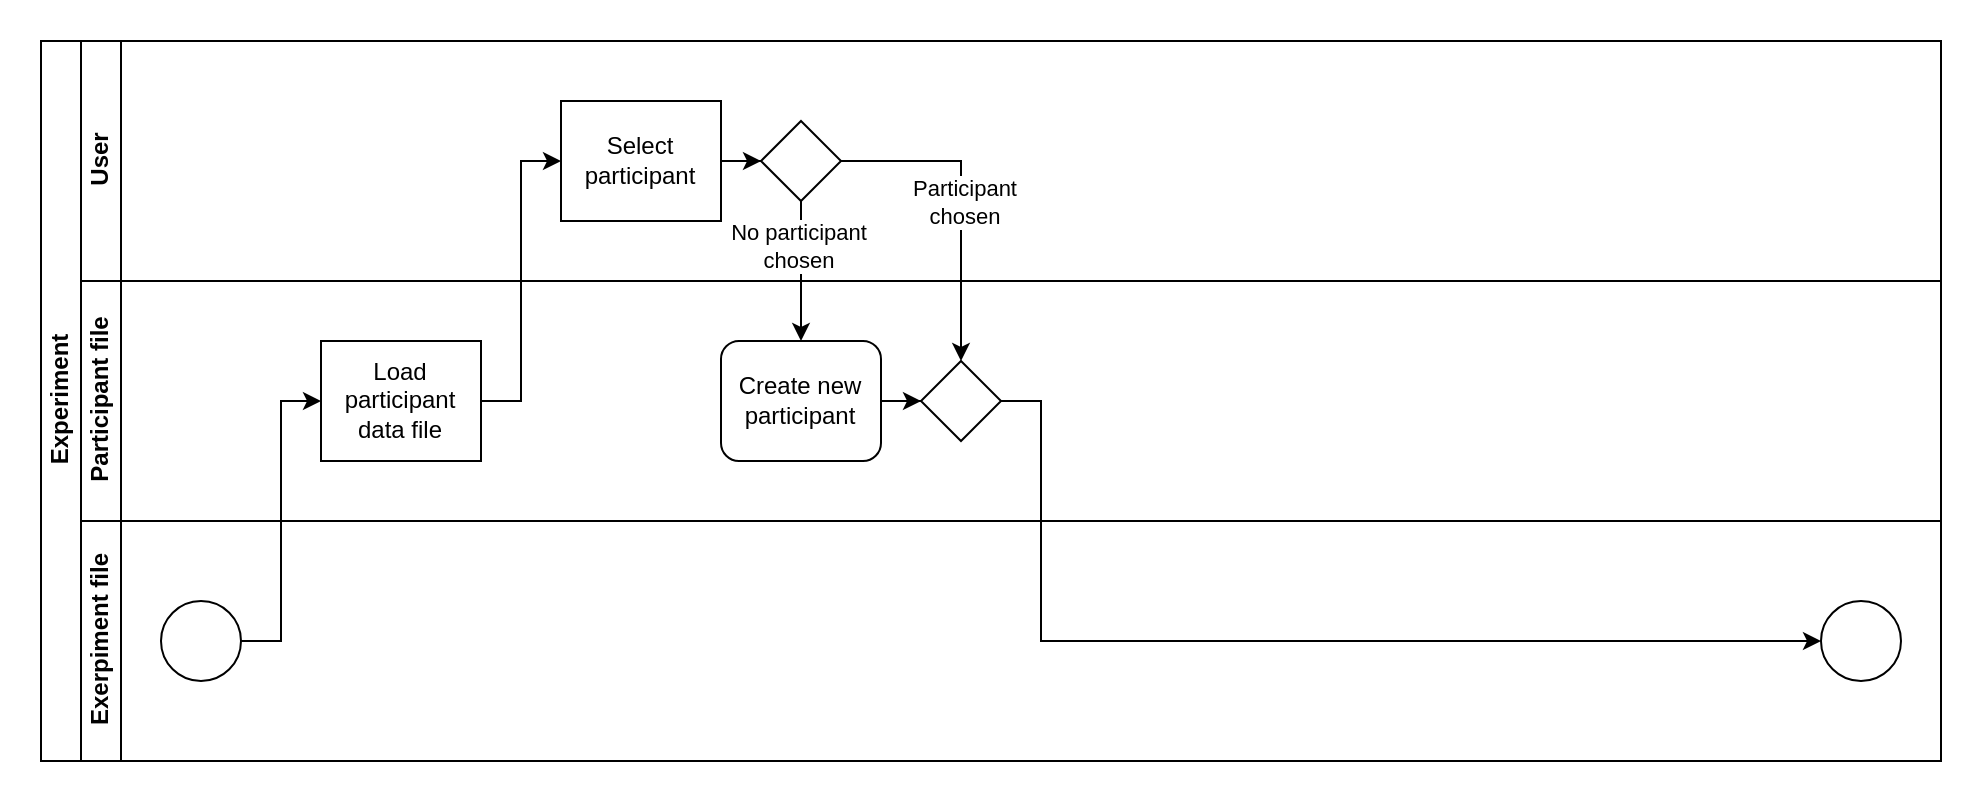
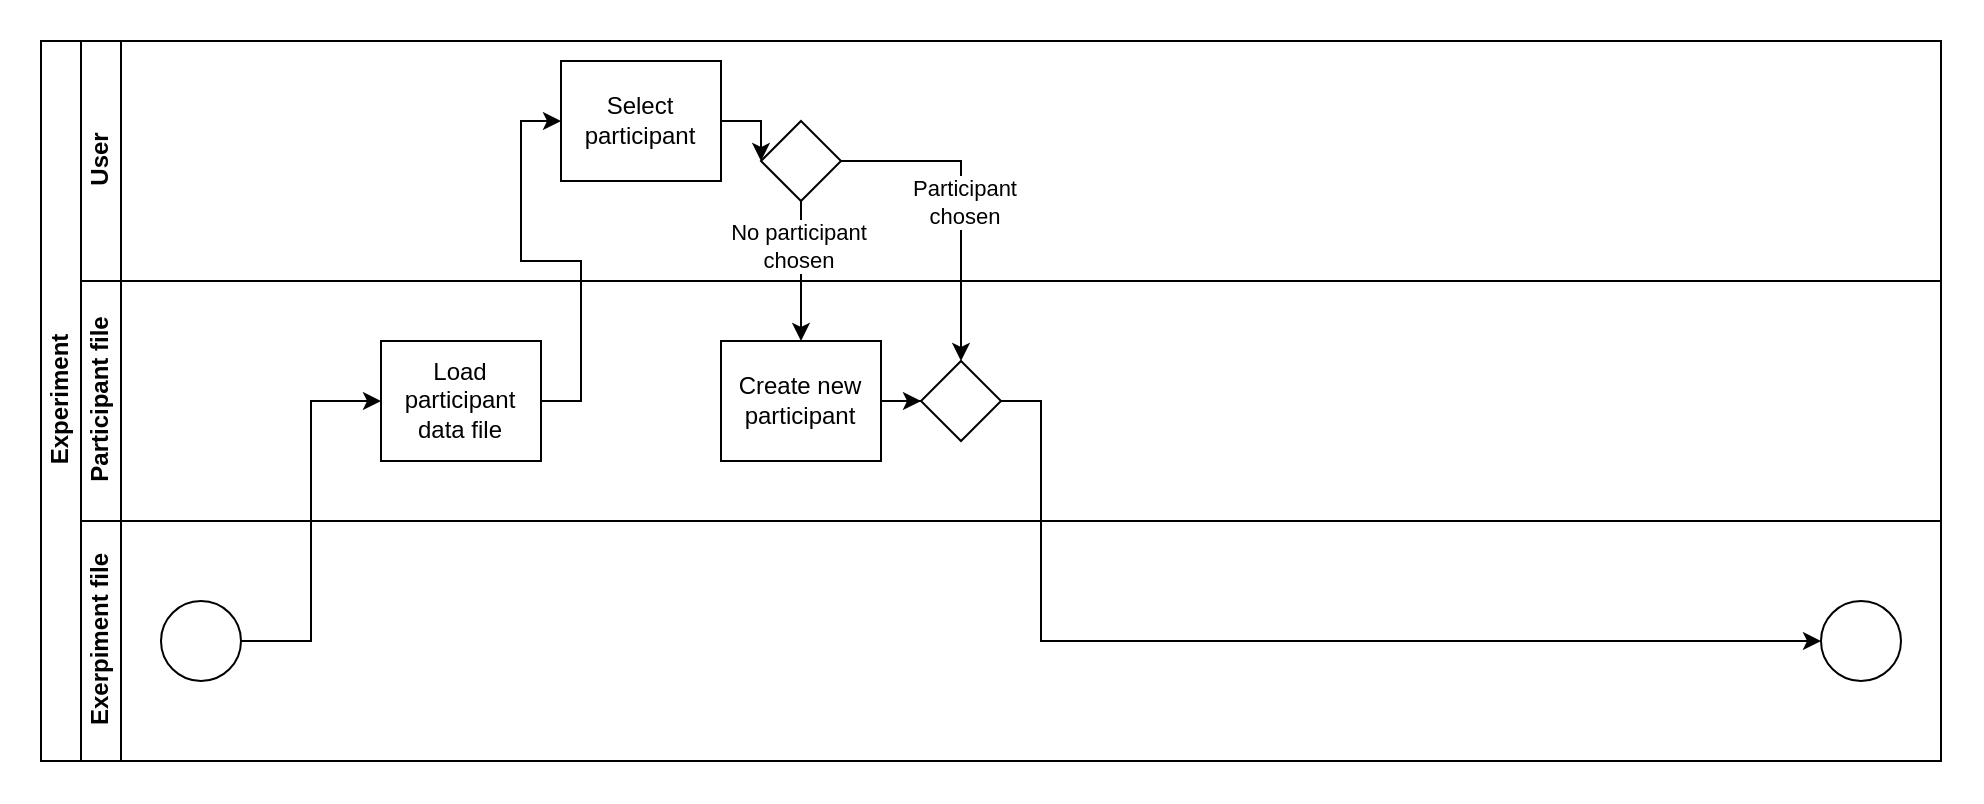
(641, 161) -> (641, 121)
(401, 401) -> (461, 401)
(801, 401) -> (801, 401)
